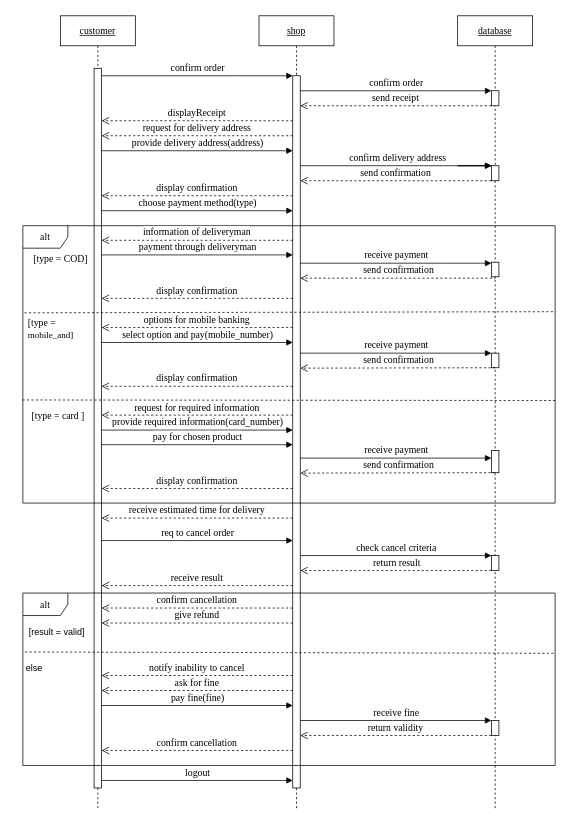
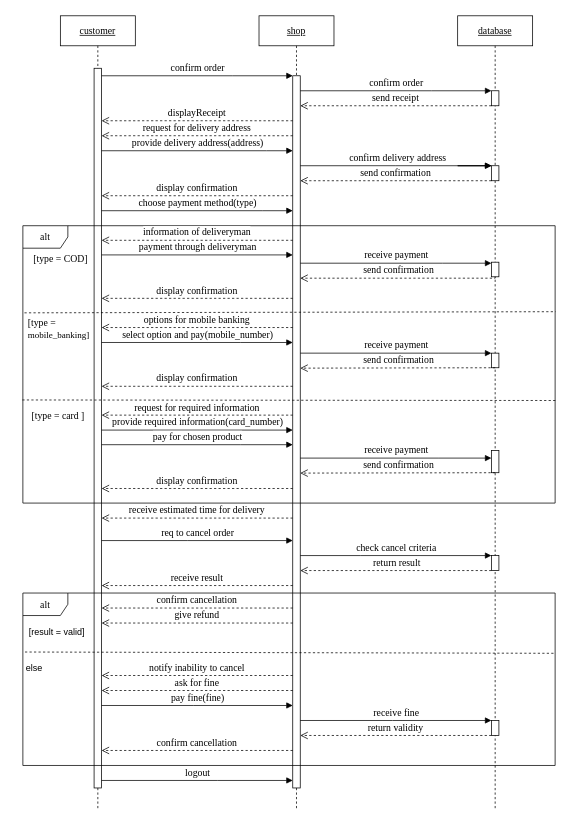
(56, 328) -> (65, 328)
